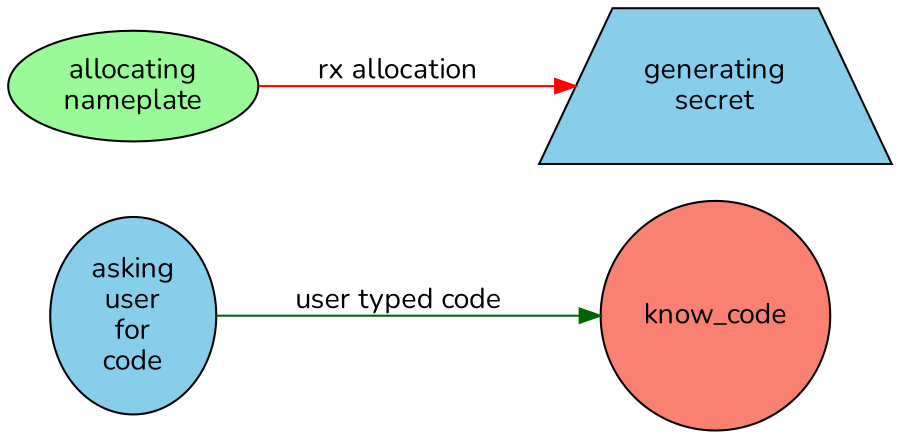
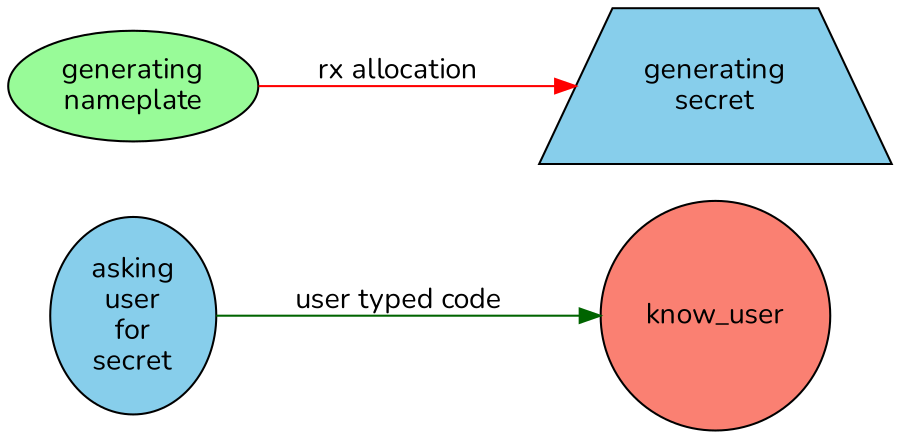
(133, 86) -> (133, 86)
(133, 316) -> (133, 316)
(715, 316) -> (715, 316)
